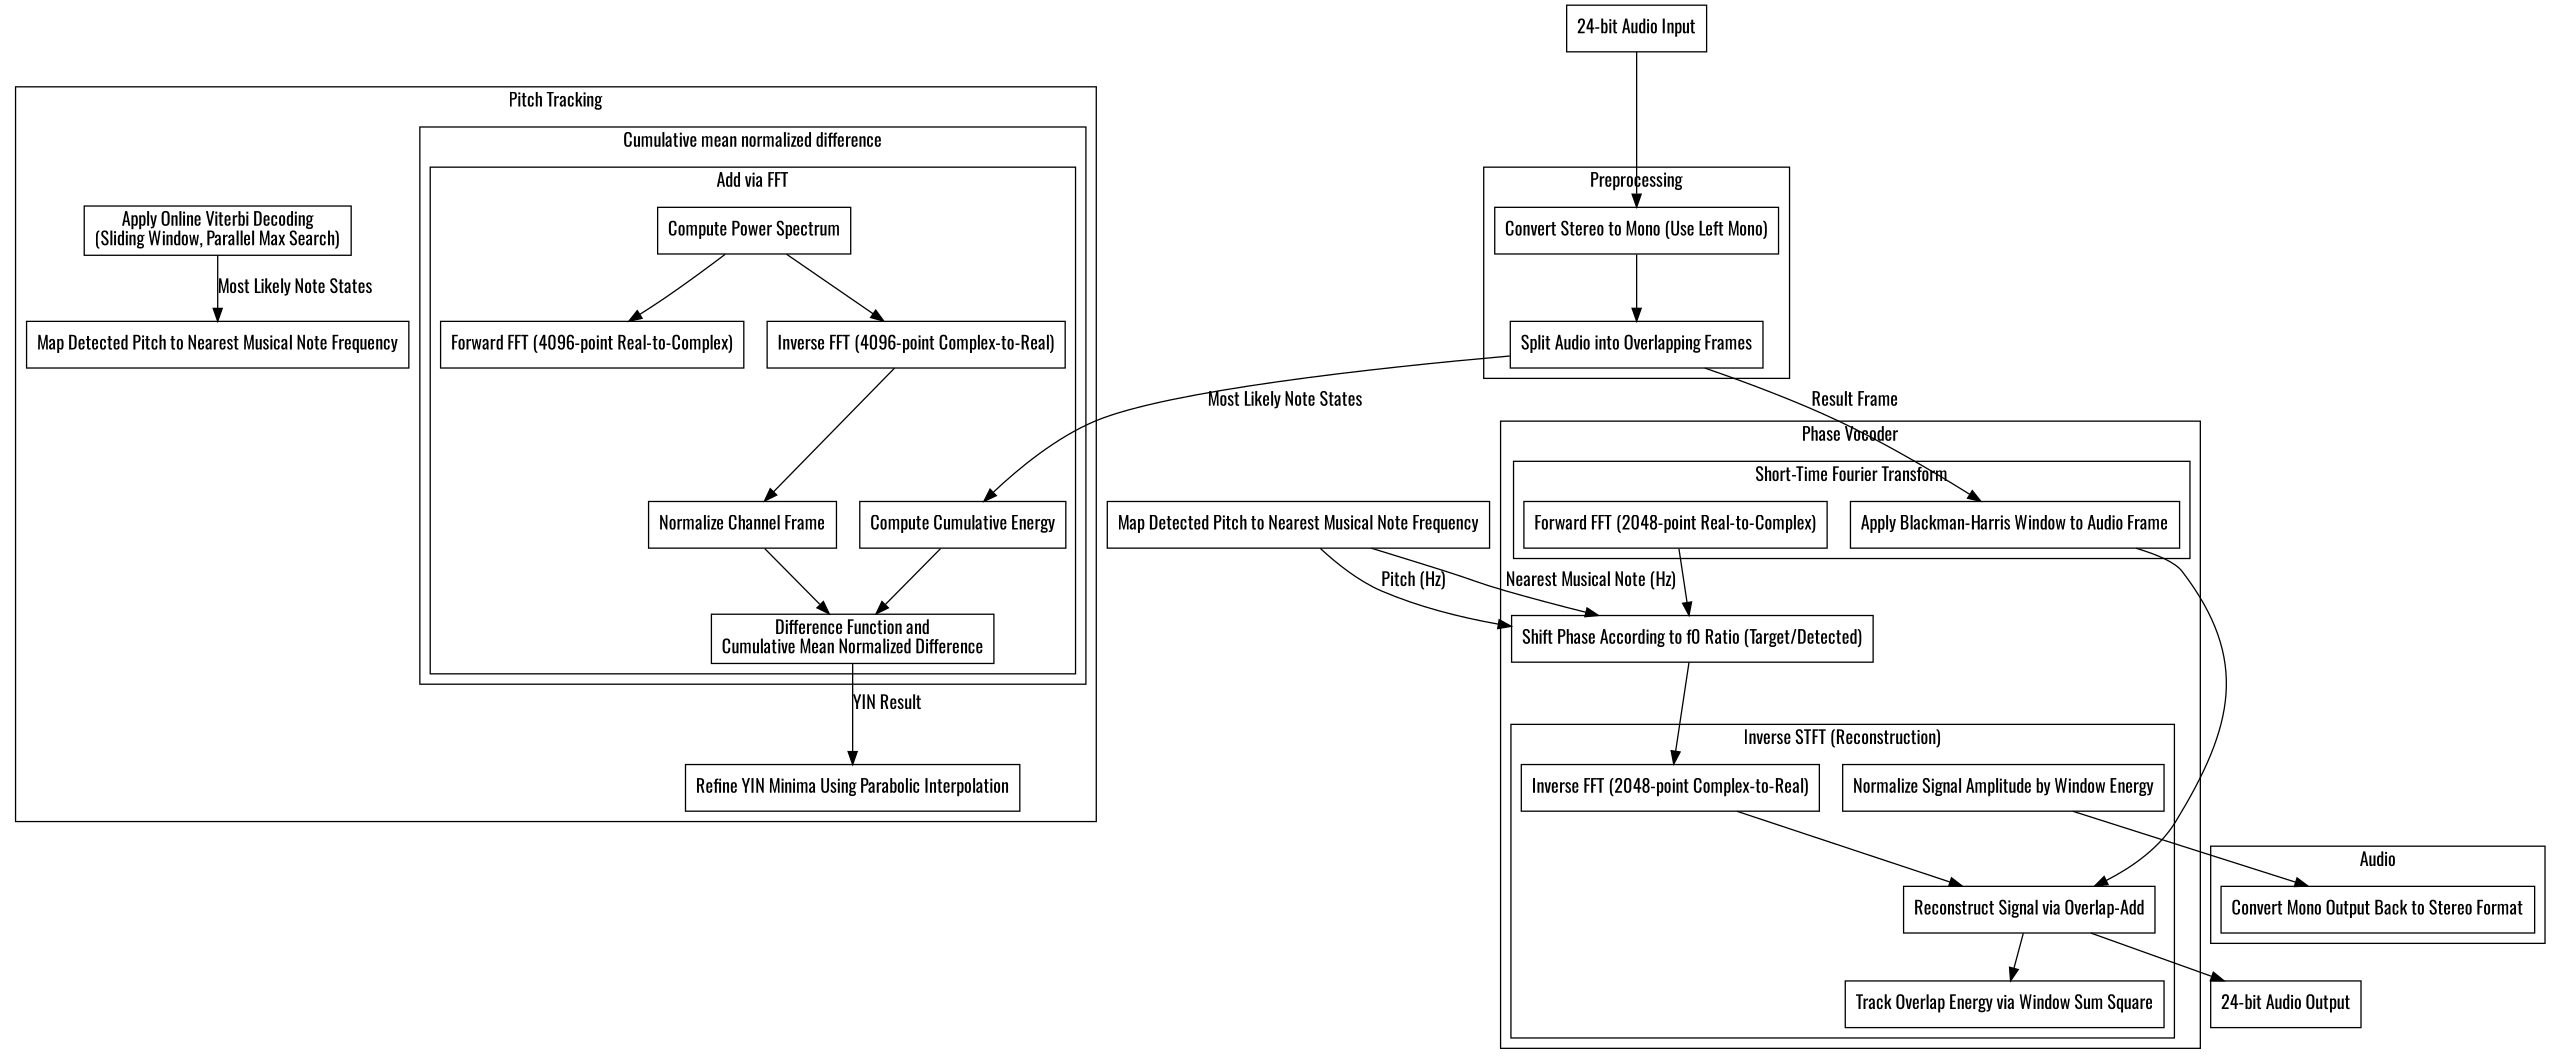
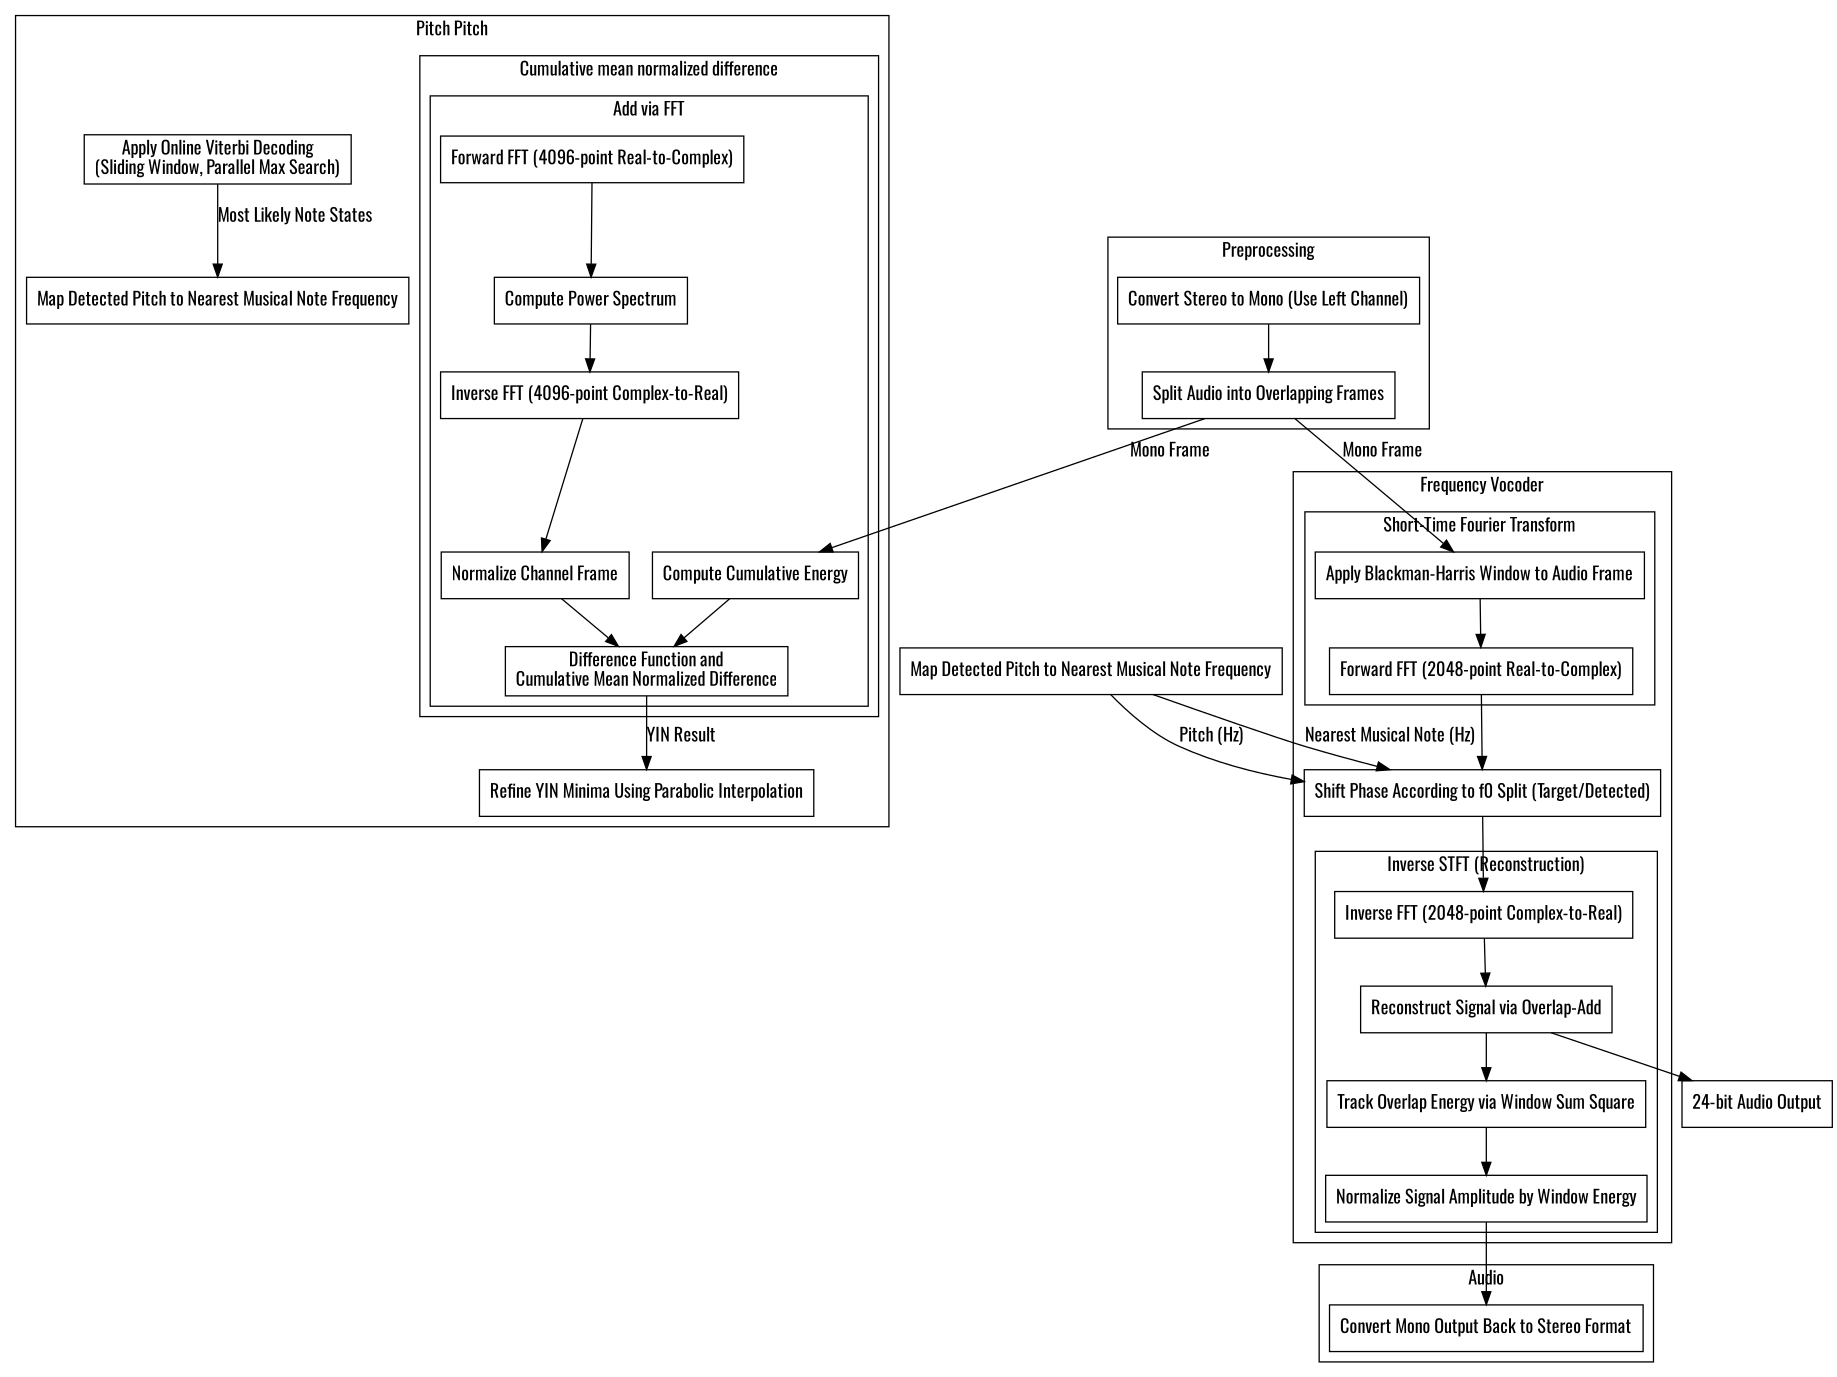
(1637, 29) -> none
(556, 102) -> (452, 30)
(1637, 231) -> (1269, 301)
(683, 285) -> (592, 223)
(1285, 401) -> (1170, 452)
(1855, 401) -> (1383, 452)
(1850, 436) -> (1482, 487)
(1692, 639) -> (1482, 793)
(2222, 716) -> (1480, 616)
none -> (1486, 1145)
